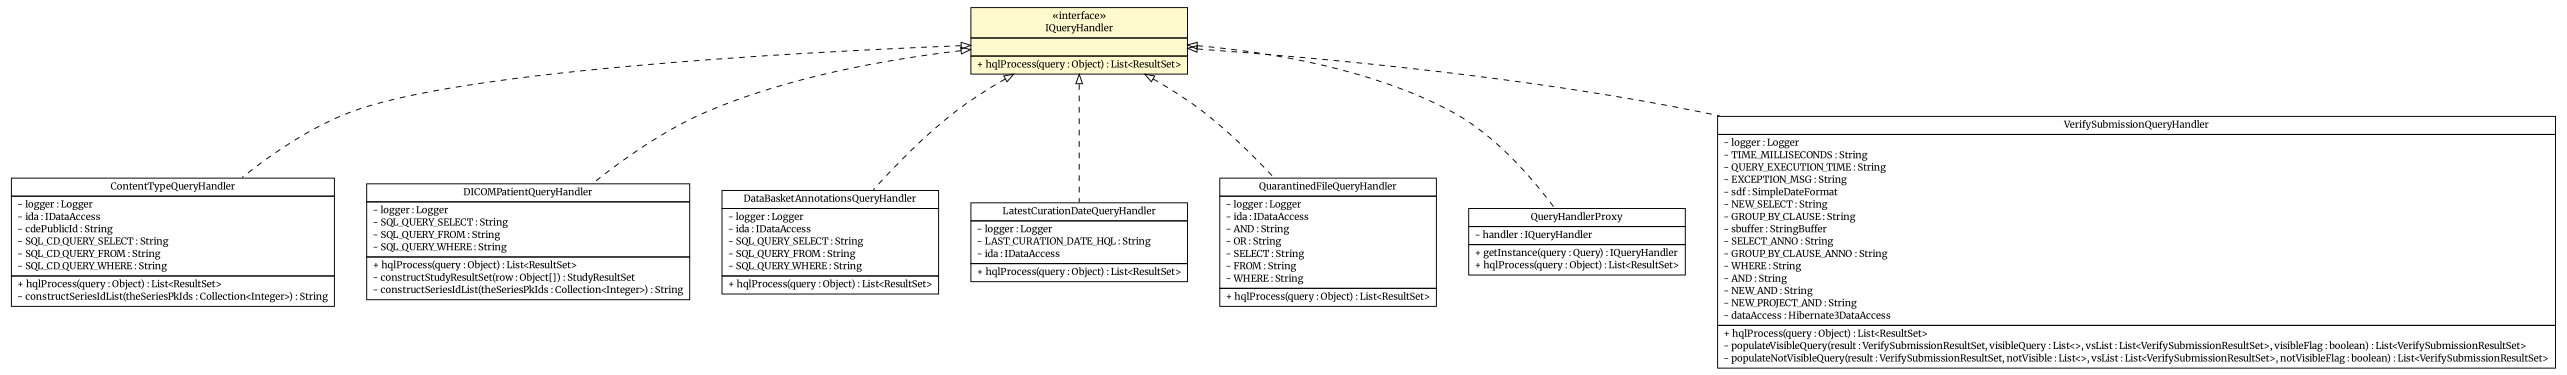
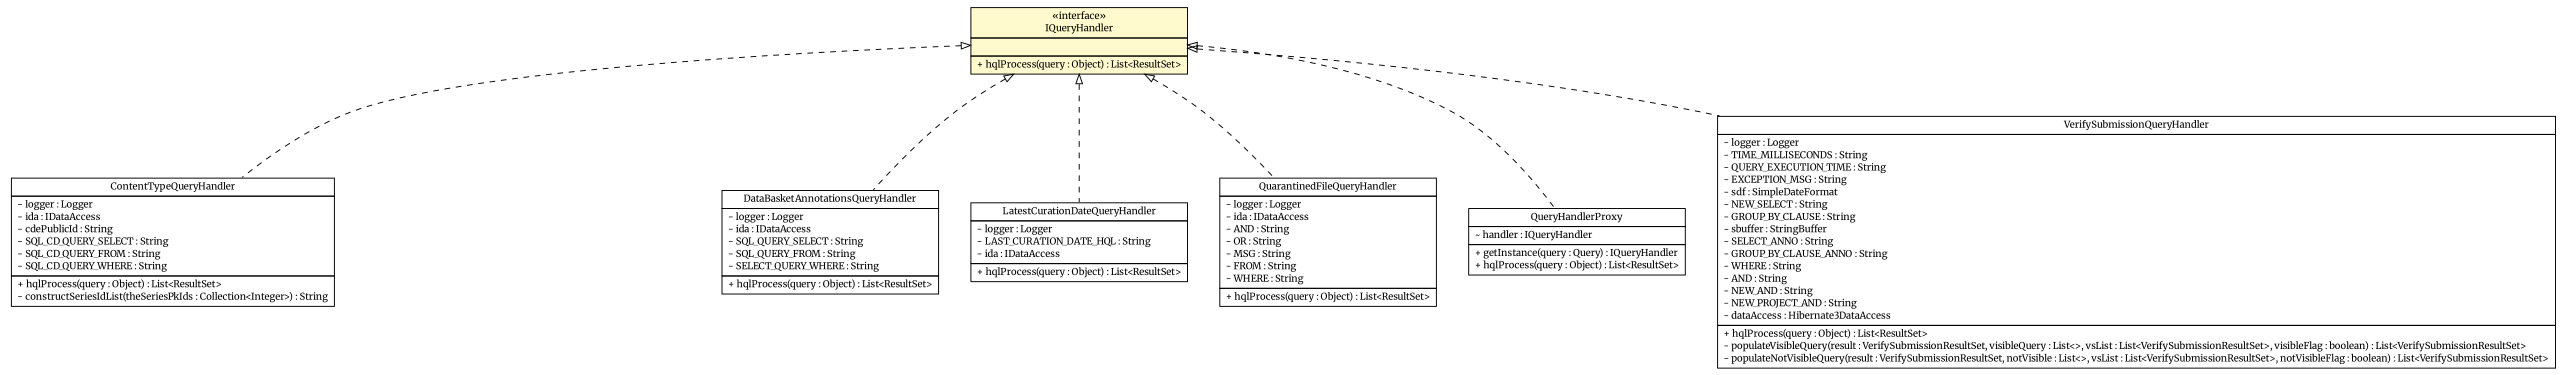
(528, 242) -> none
(1265, 254) -> (1258, 254)
(795, 266) -> (804, 266)
